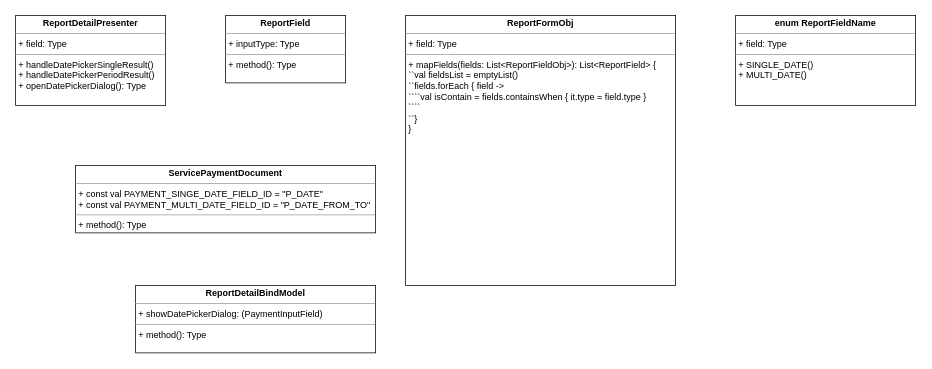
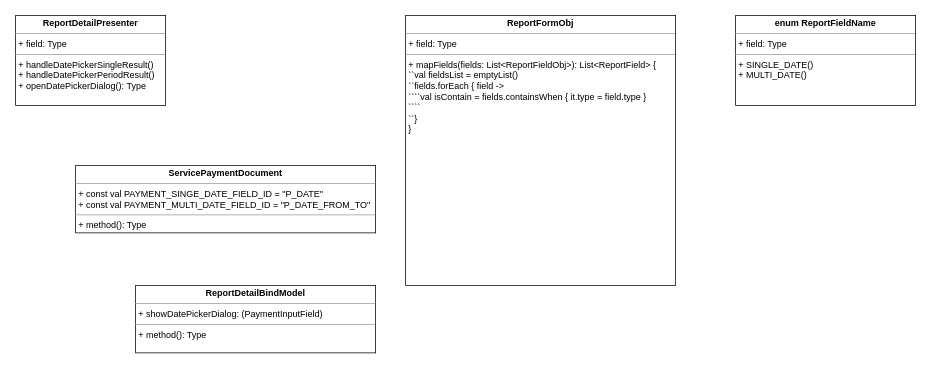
(285, 49) -> none
